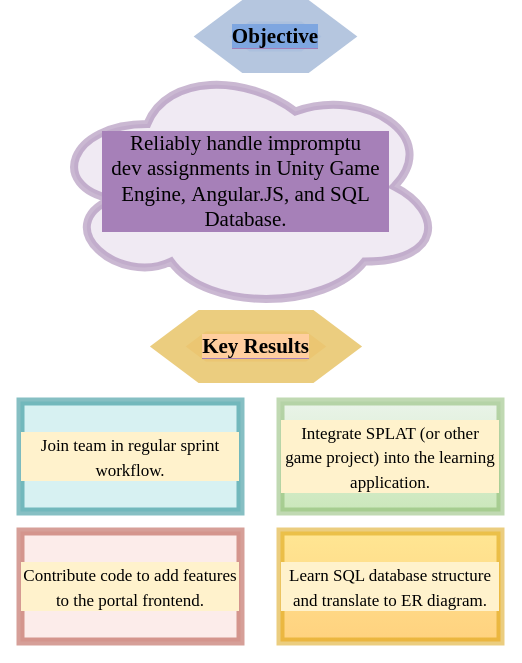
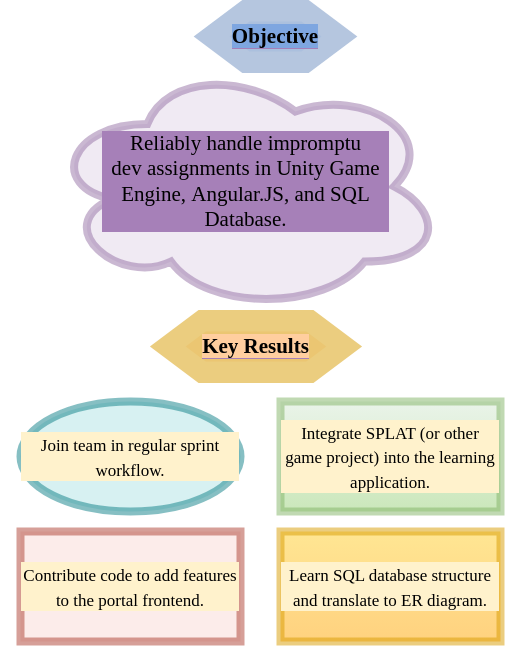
(131, 457) -> (131, 457)
